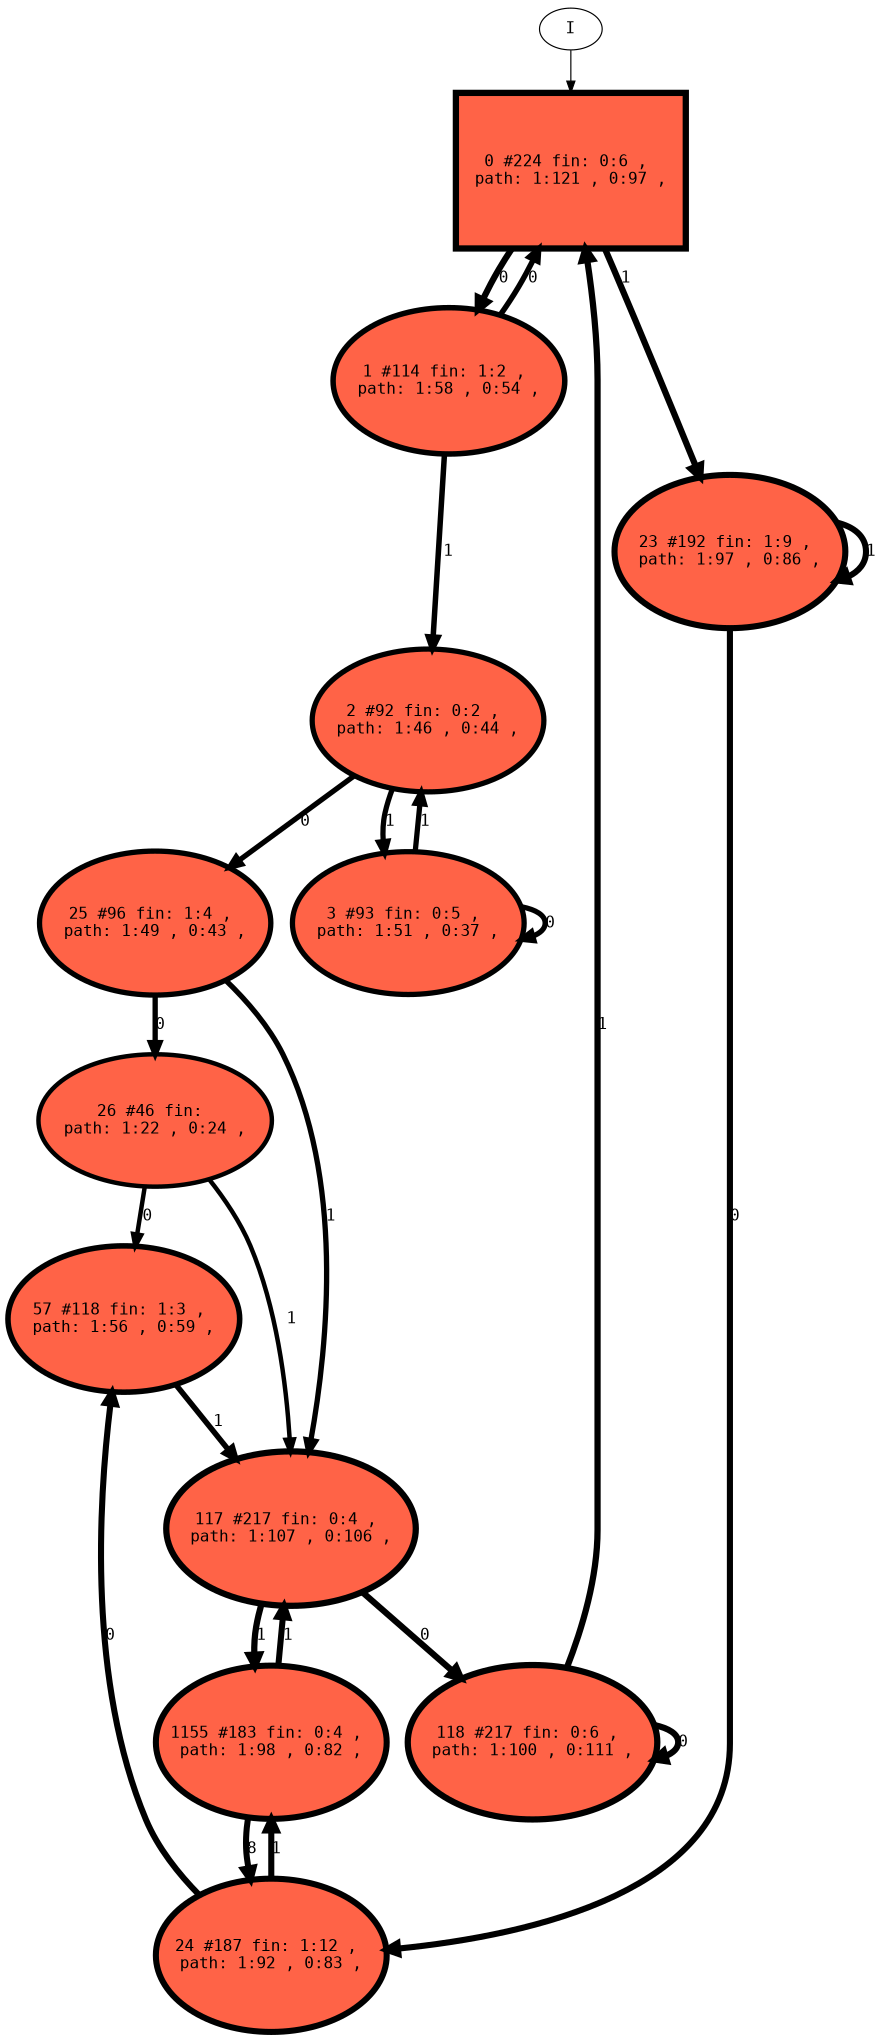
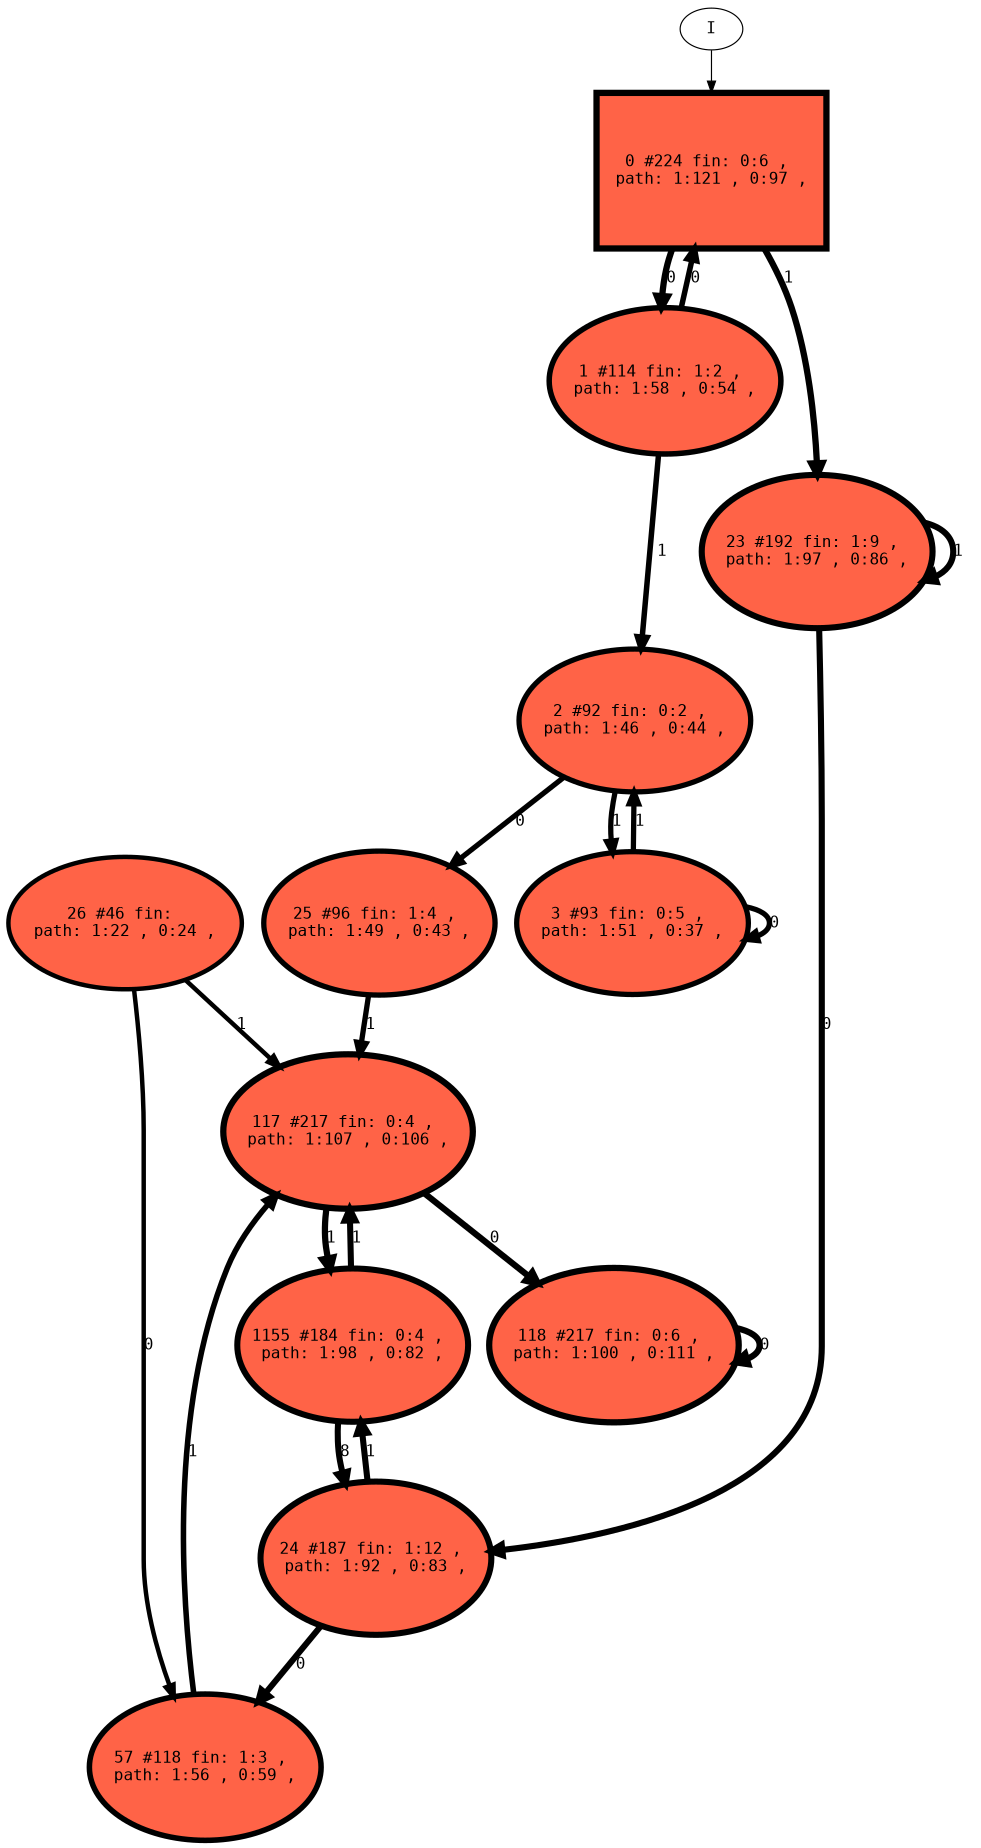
(598, 966) -> none
(155, 1019) -> none
(271, 1742) -> (353, 1345)
